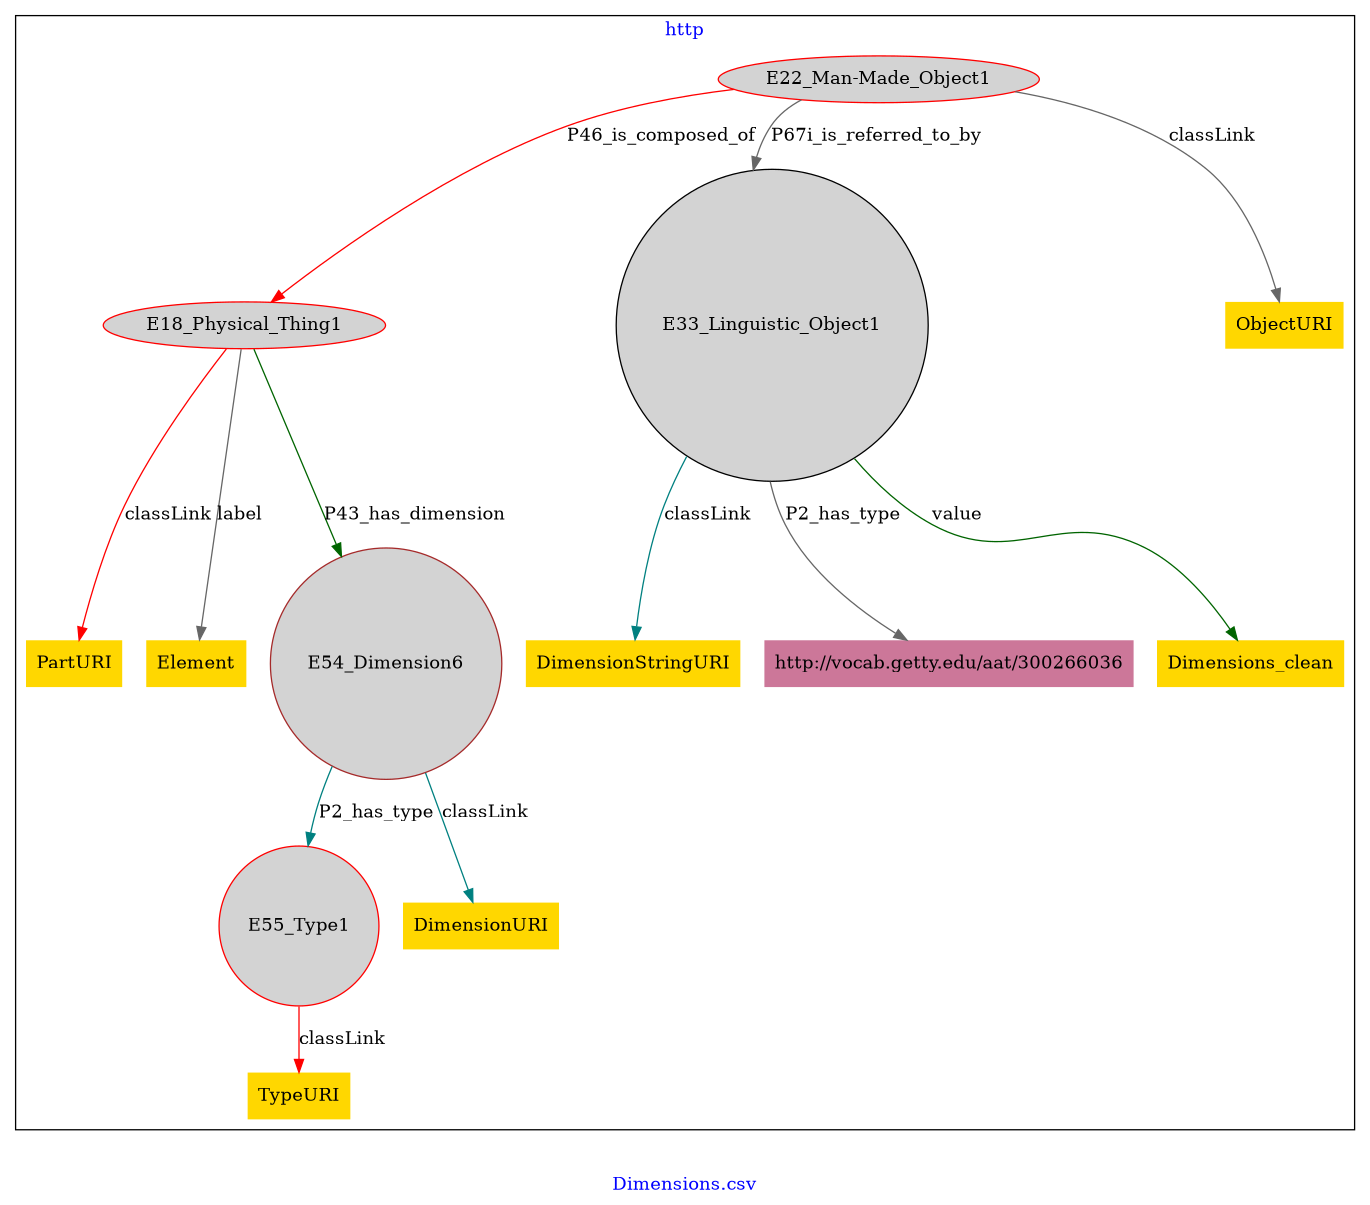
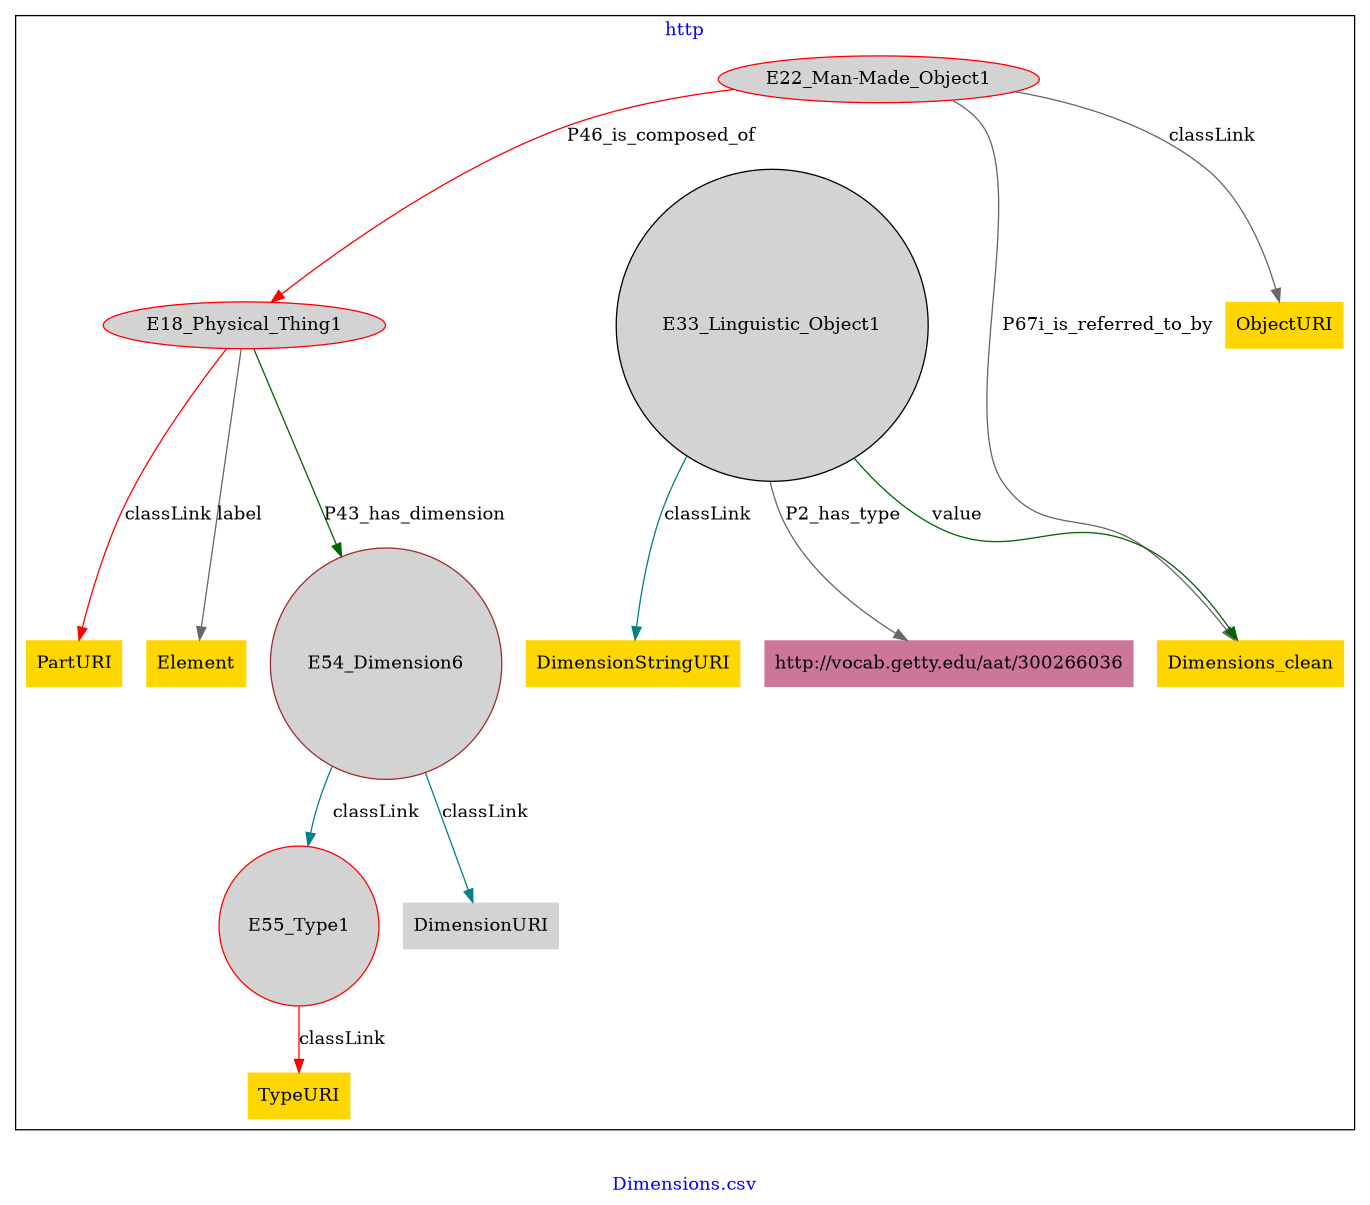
(773, 124) -> (988, 422)
(376, 813) -> (376, 813)
(481, 926) -> (481, 926)
